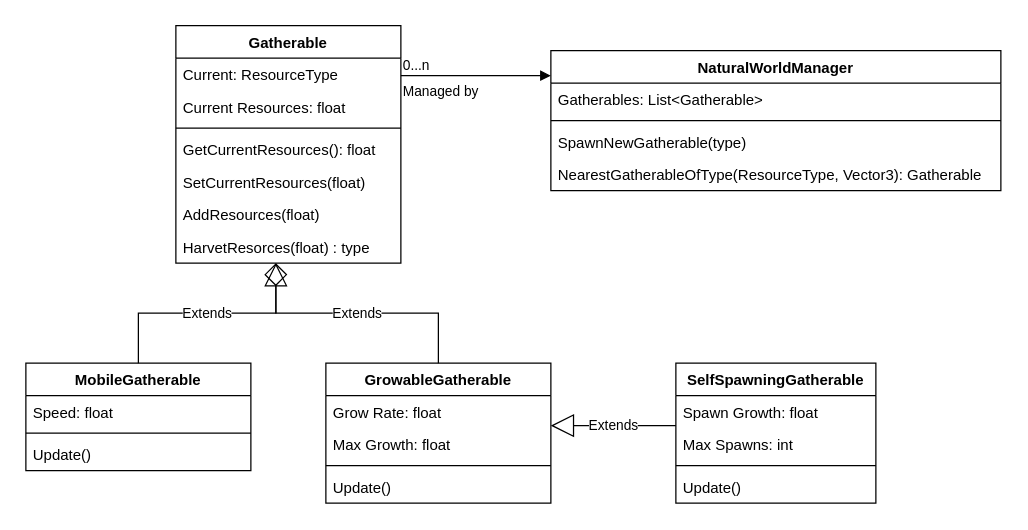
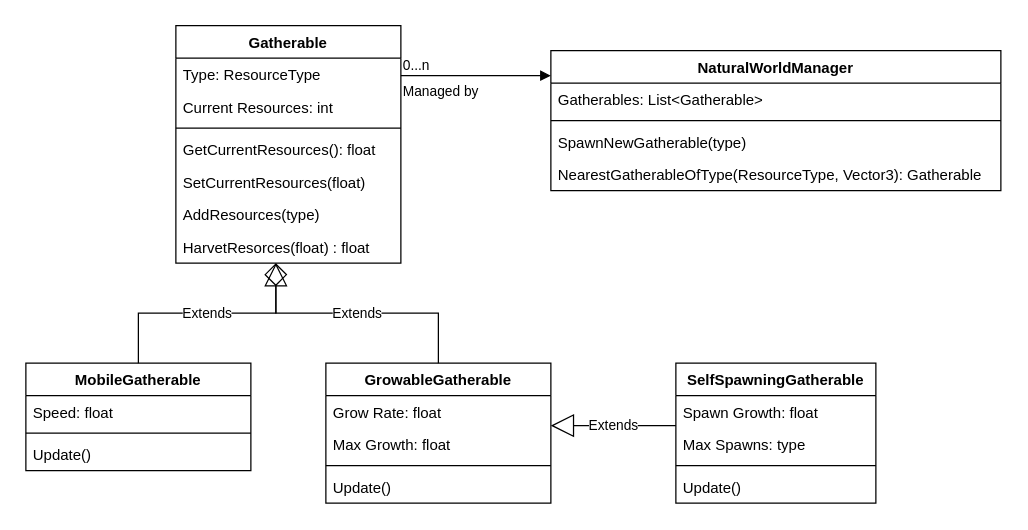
(267, 75) -> (254, 75)
(276, 108) -> (267, 108)
(260, 215) -> (258, 215)
(292, 248) -> (295, 248)
(738, 445) -> (744, 445)
